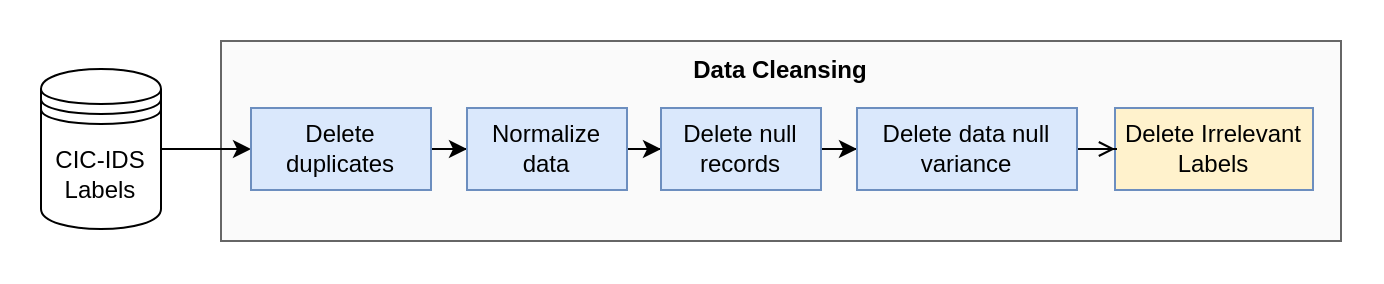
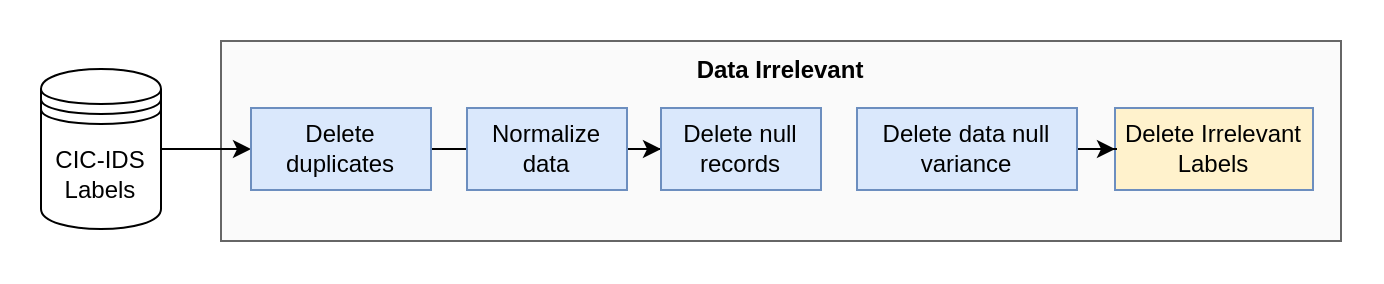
(781, 71) -> (781, 71)
(452, 149) -> (457, 149)
(824, 149) -> none
(1103, 149) -> (1100, 149)
